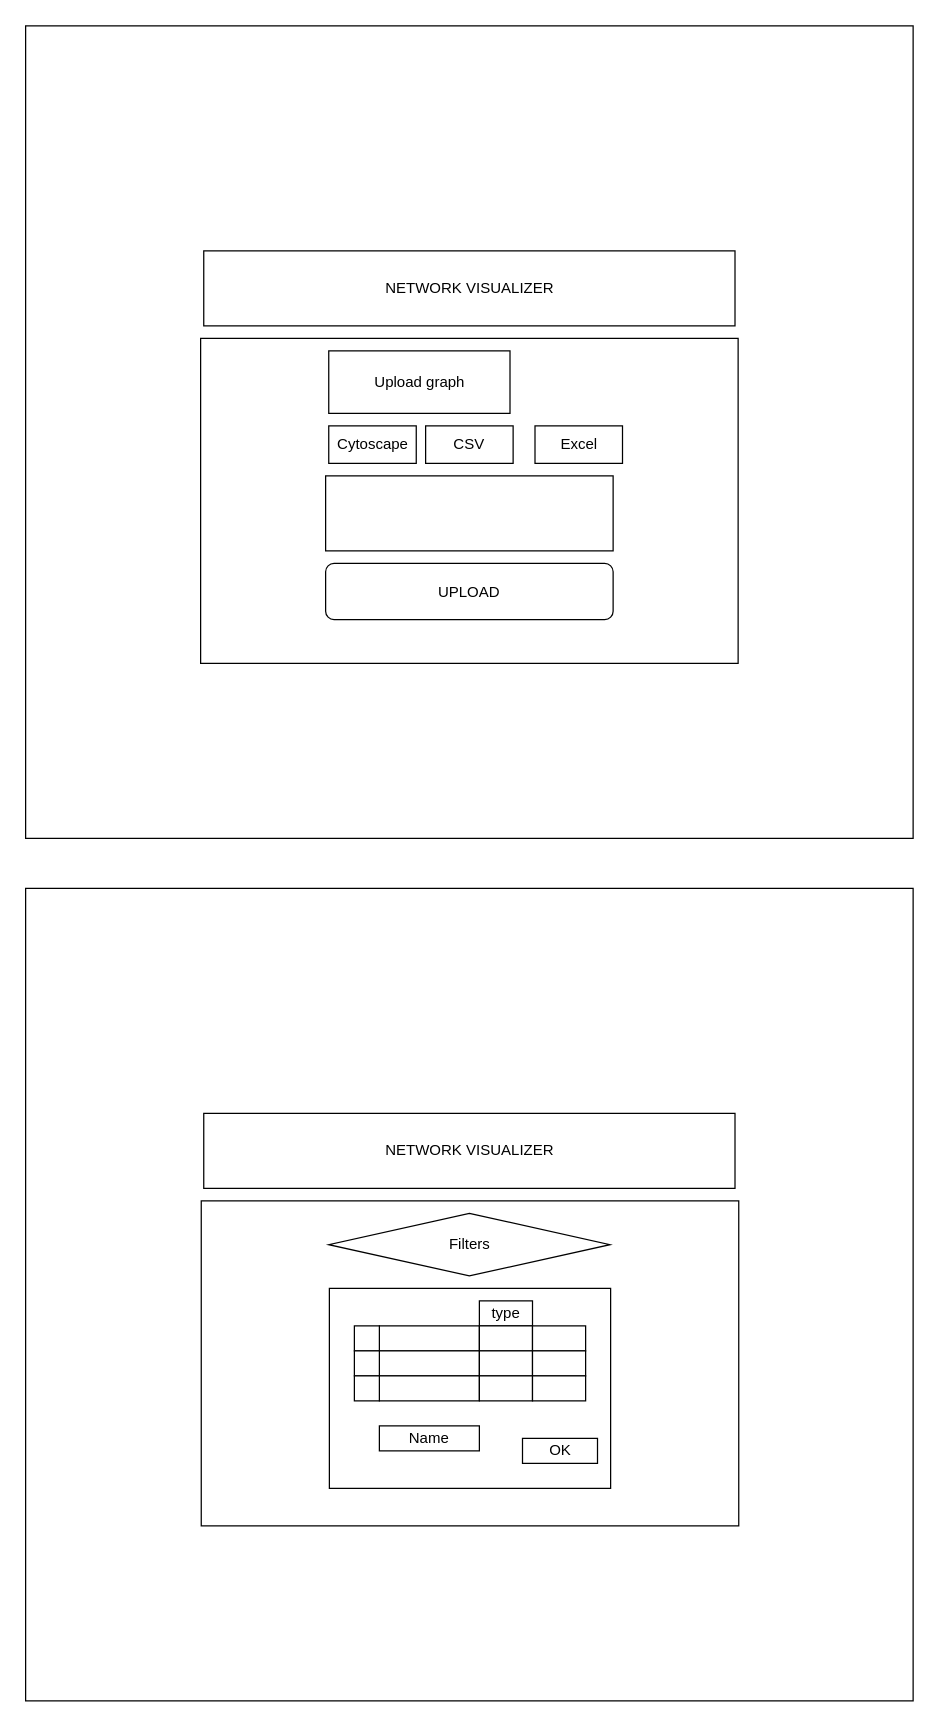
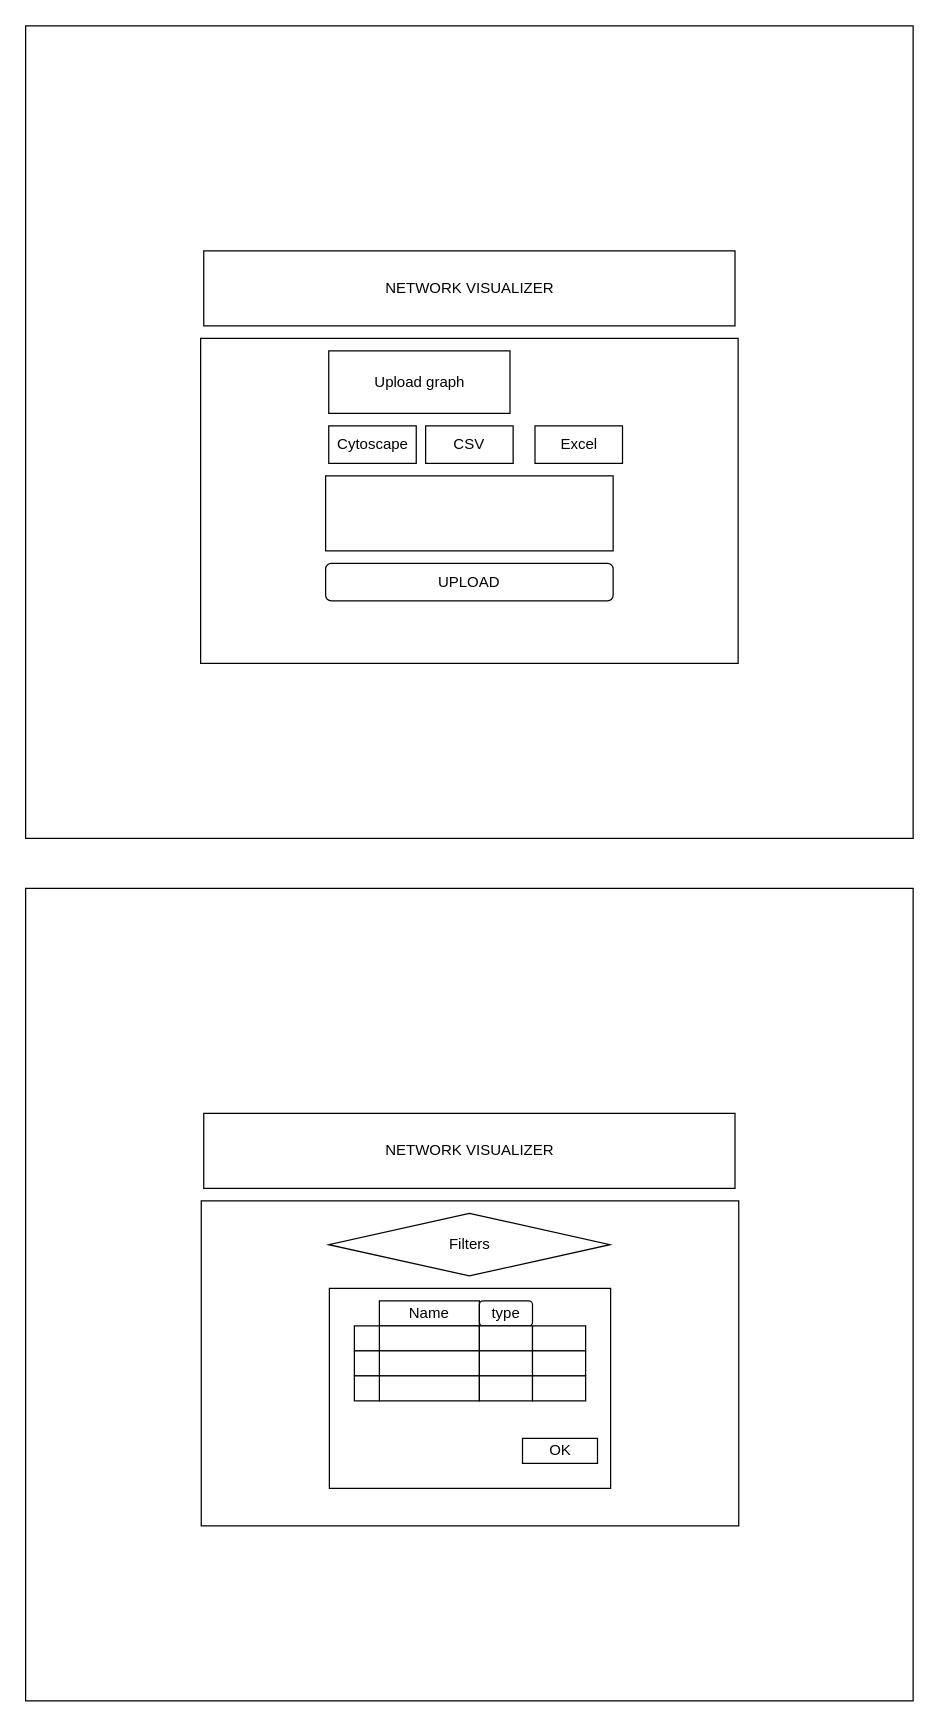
(469, 591) -> (469, 582)
(506, 1313) -> (506, 1313)
(429, 1438) -> (429, 1313)
